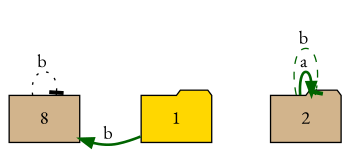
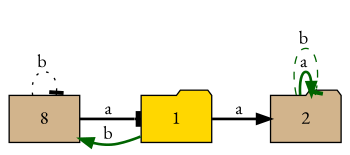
none -> (107, 119)
none -> (234, 119)
